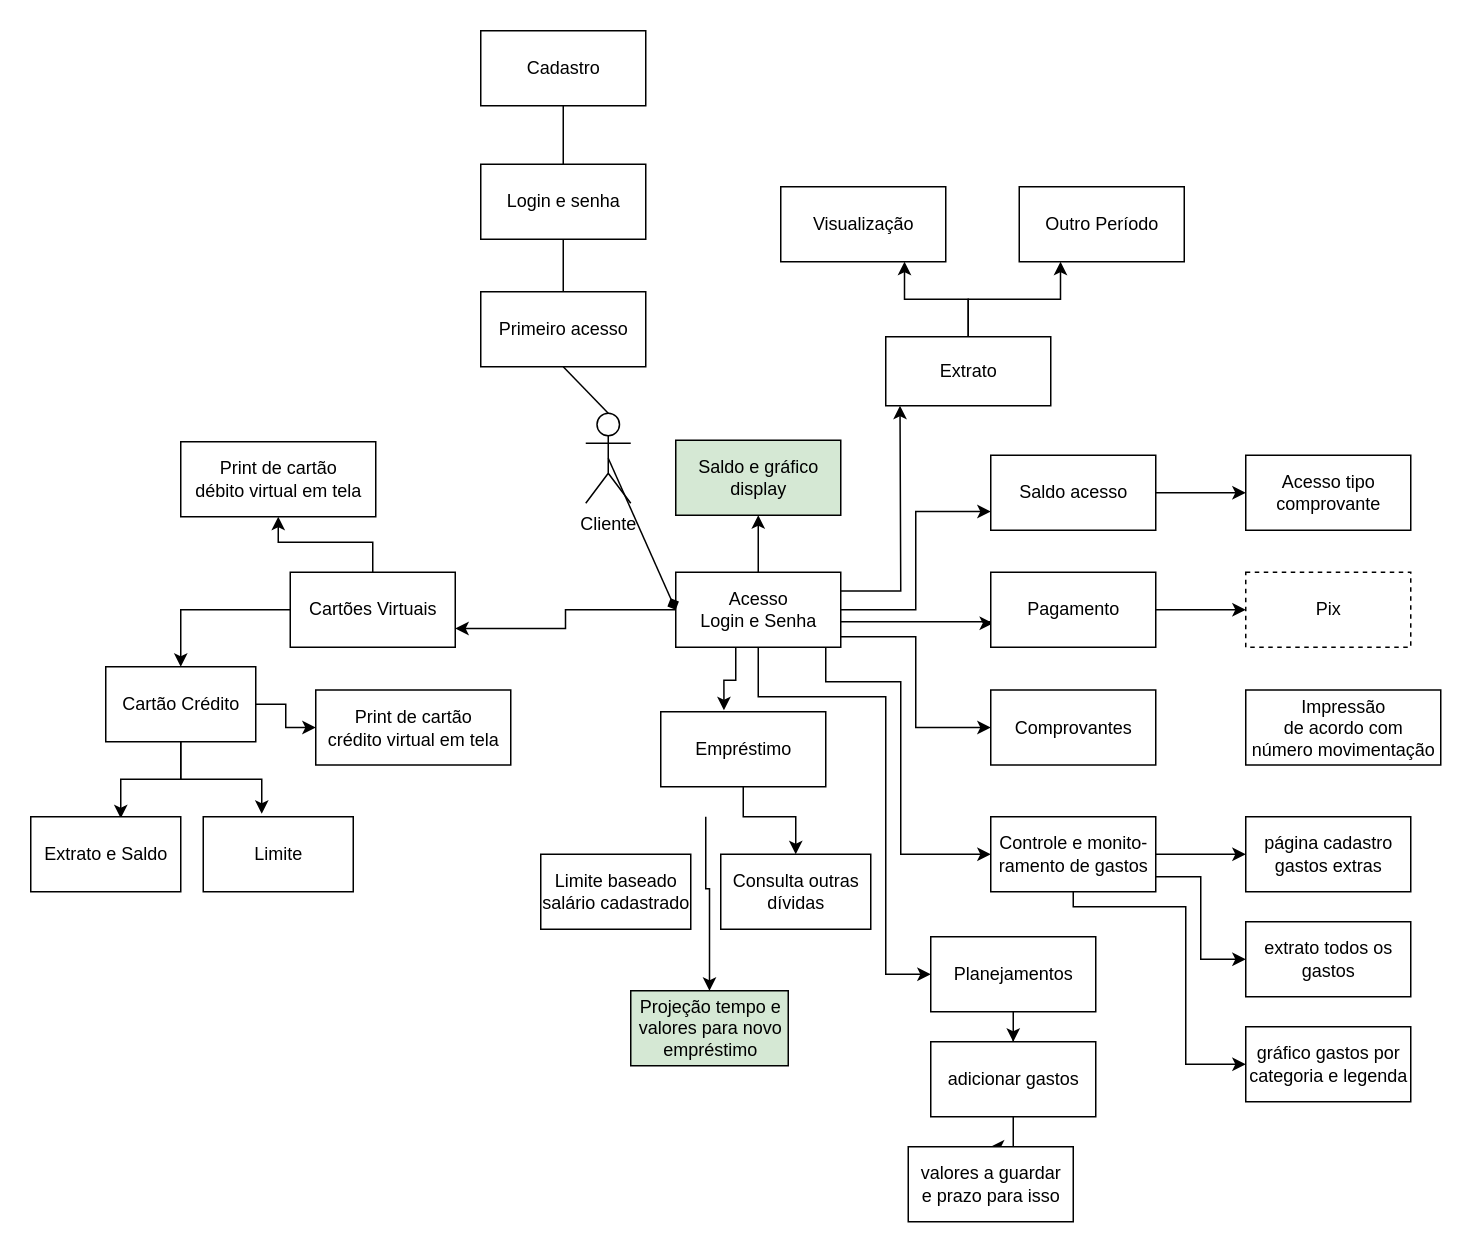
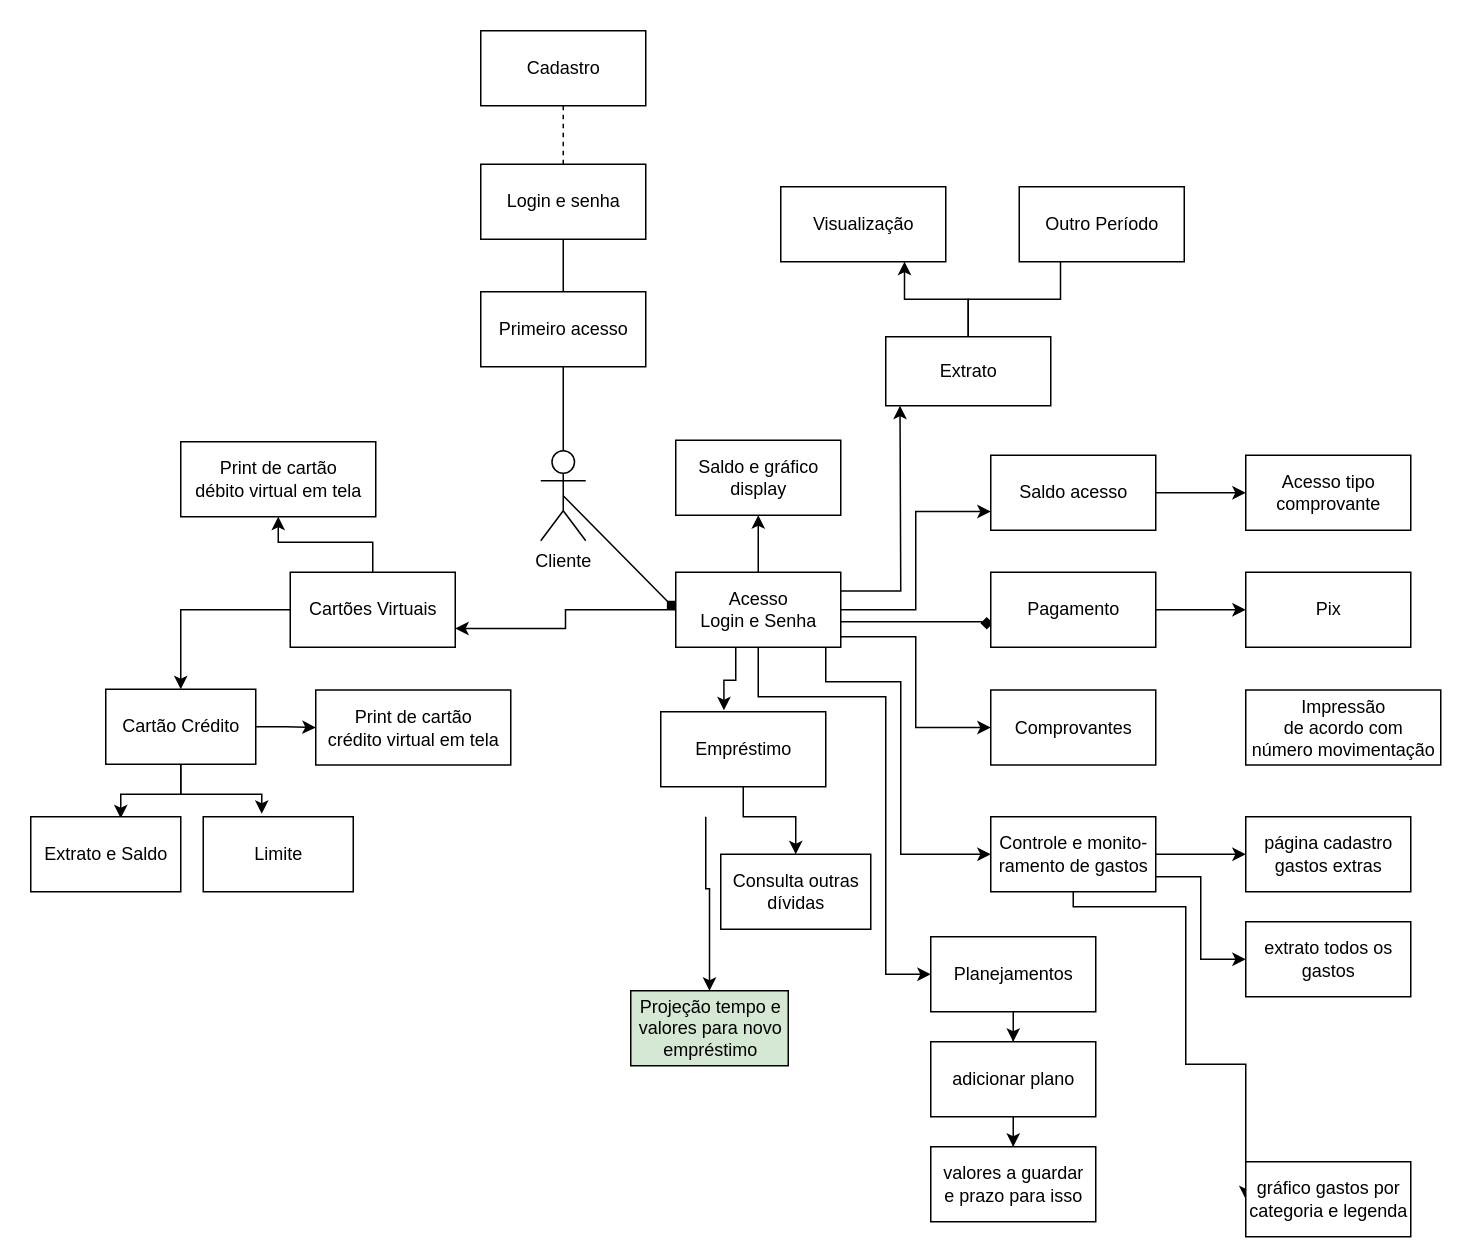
(563, 135) -> (563, 135)
(1061, 273) -> (1061, 268)
(608, 458) -> (563, 496)
(758, 478) -> (758, 478)
(1328, 610) -> (1328, 610)
(989, 622) -> (990, 622)
(181, 704) -> (181, 727)
(616, 892) -> none
(1328, 1064) -> (1328, 1199)
(1014, 1079) -> (1014, 1079)
(991, 1184) -> (1013, 1184)
